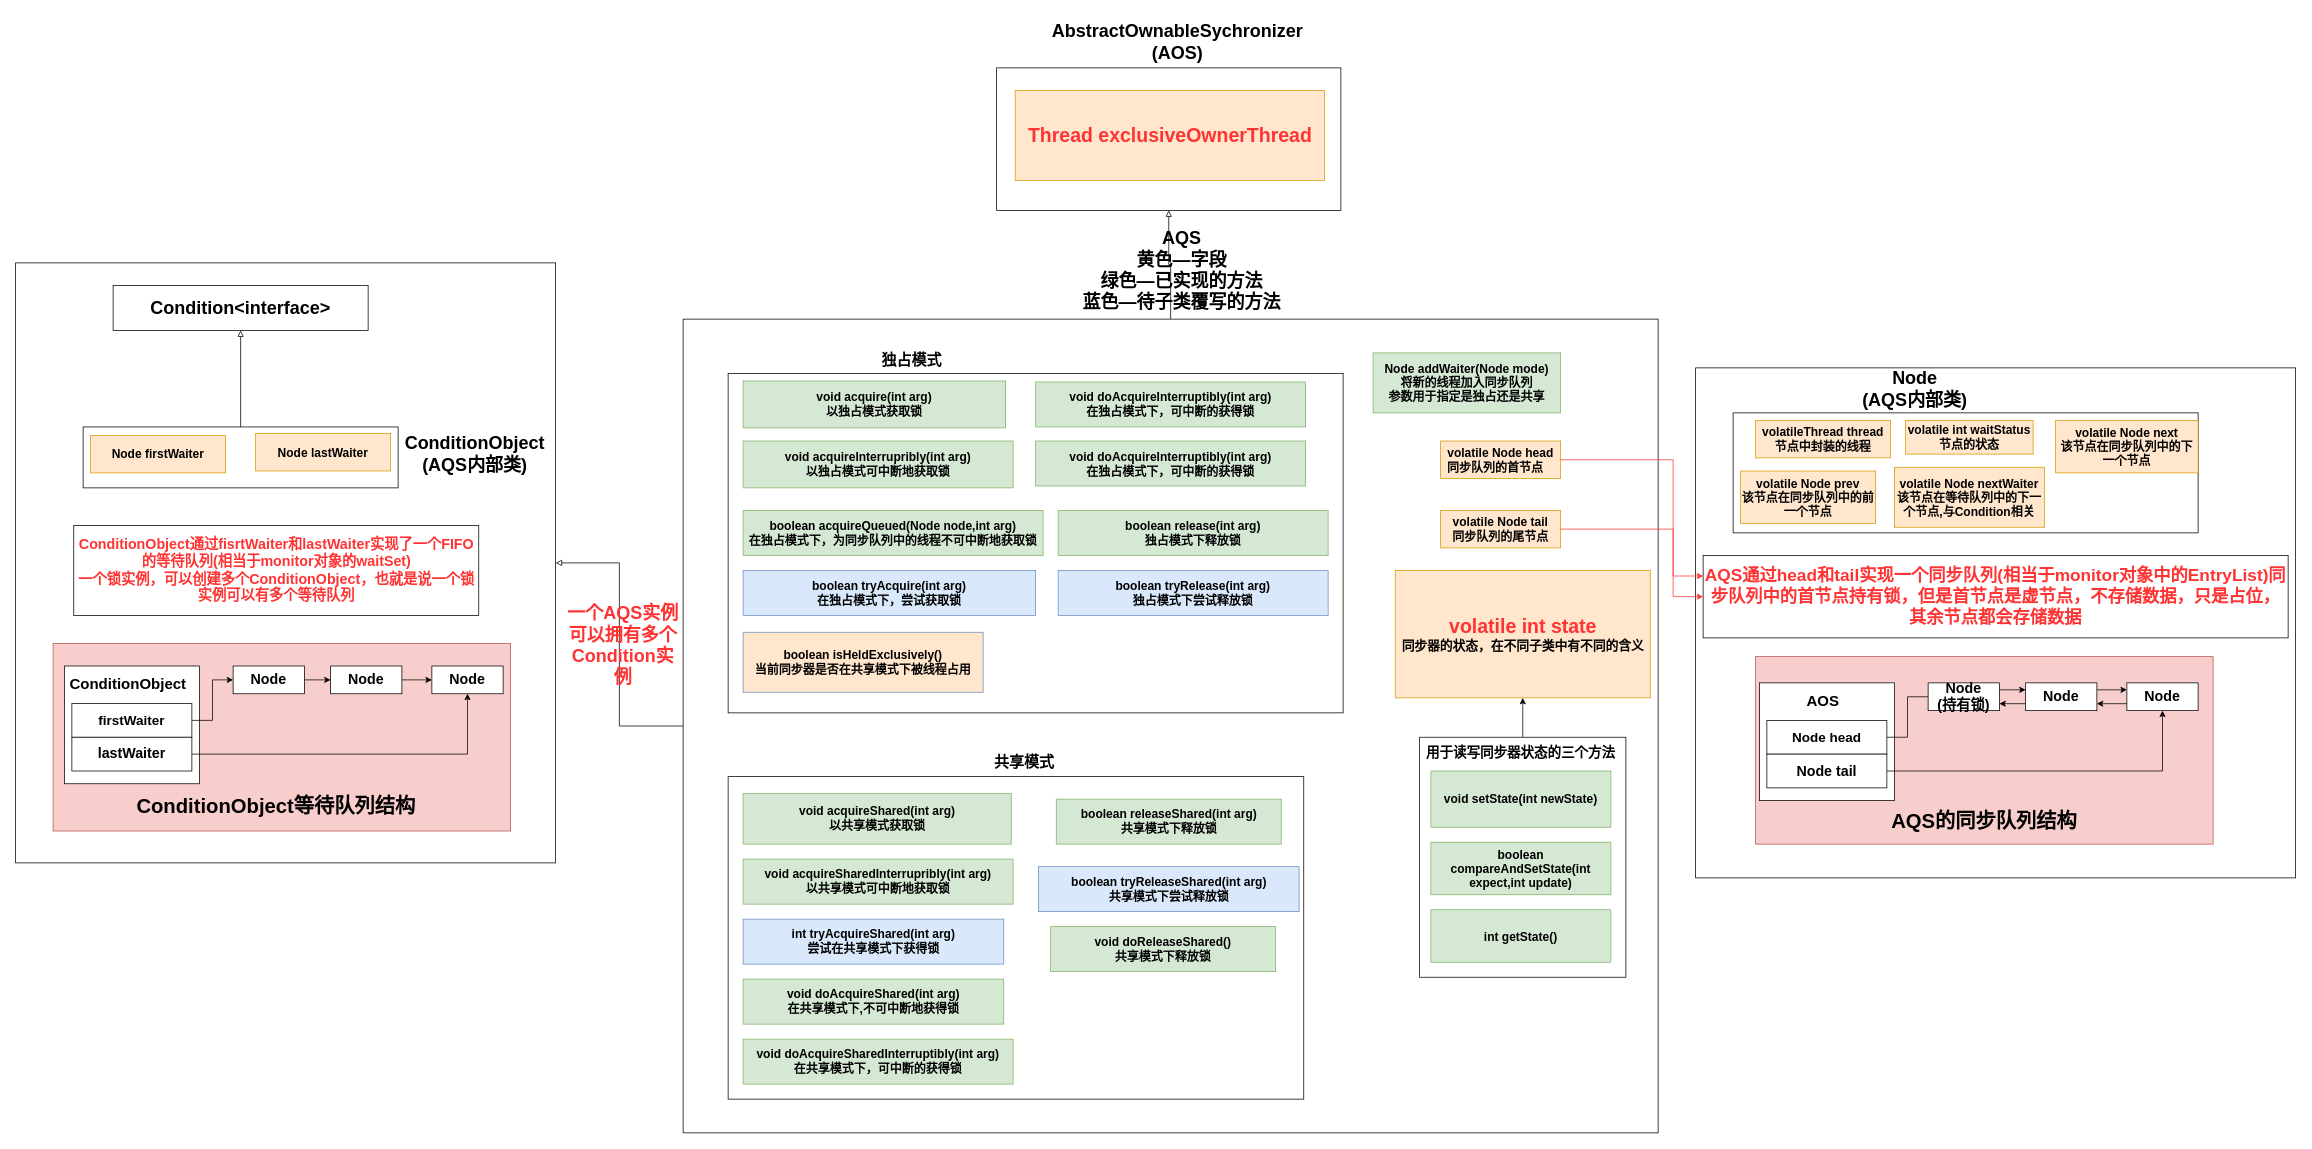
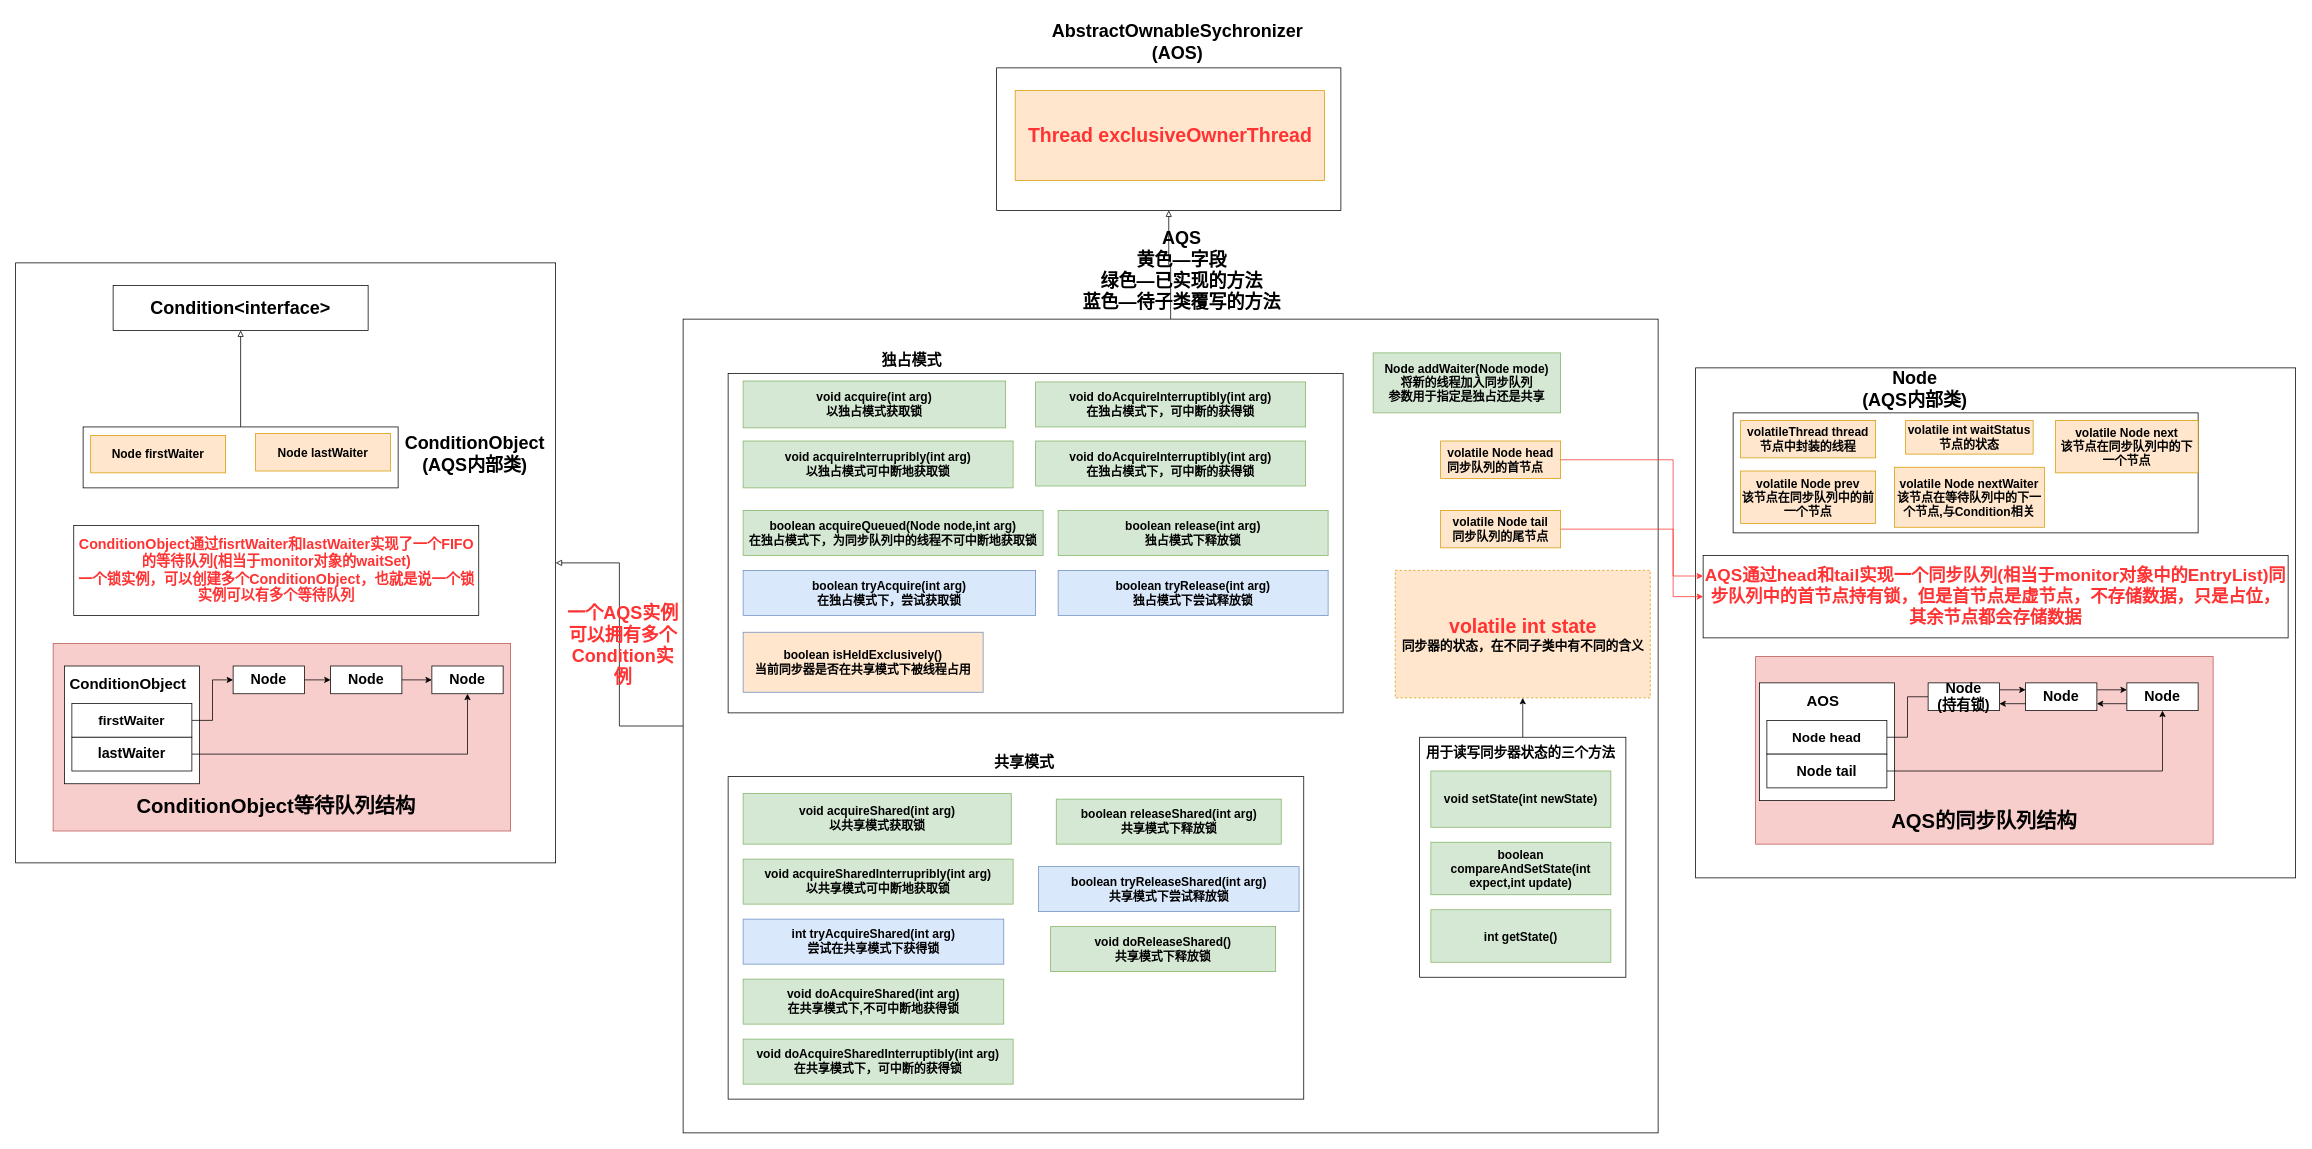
(1823, 439) -> (1808, 439)
(1523, 634) -> (1523, 634)
